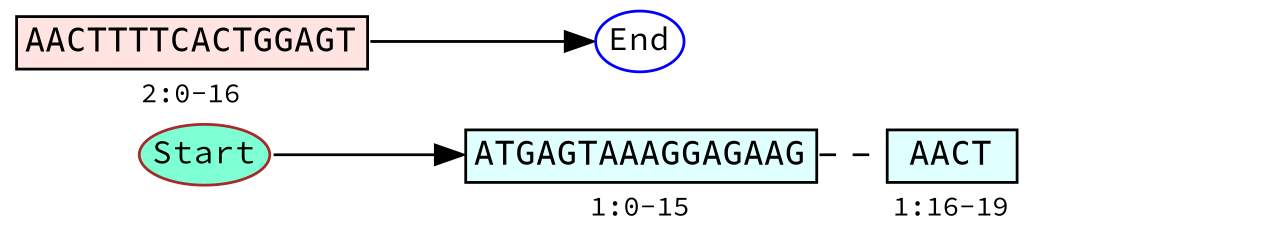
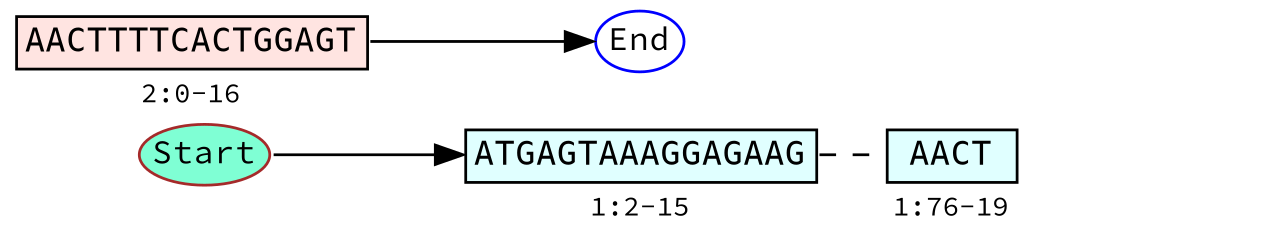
(641, 207) -> (641, 207)
(952, 207) -> (952, 207)
